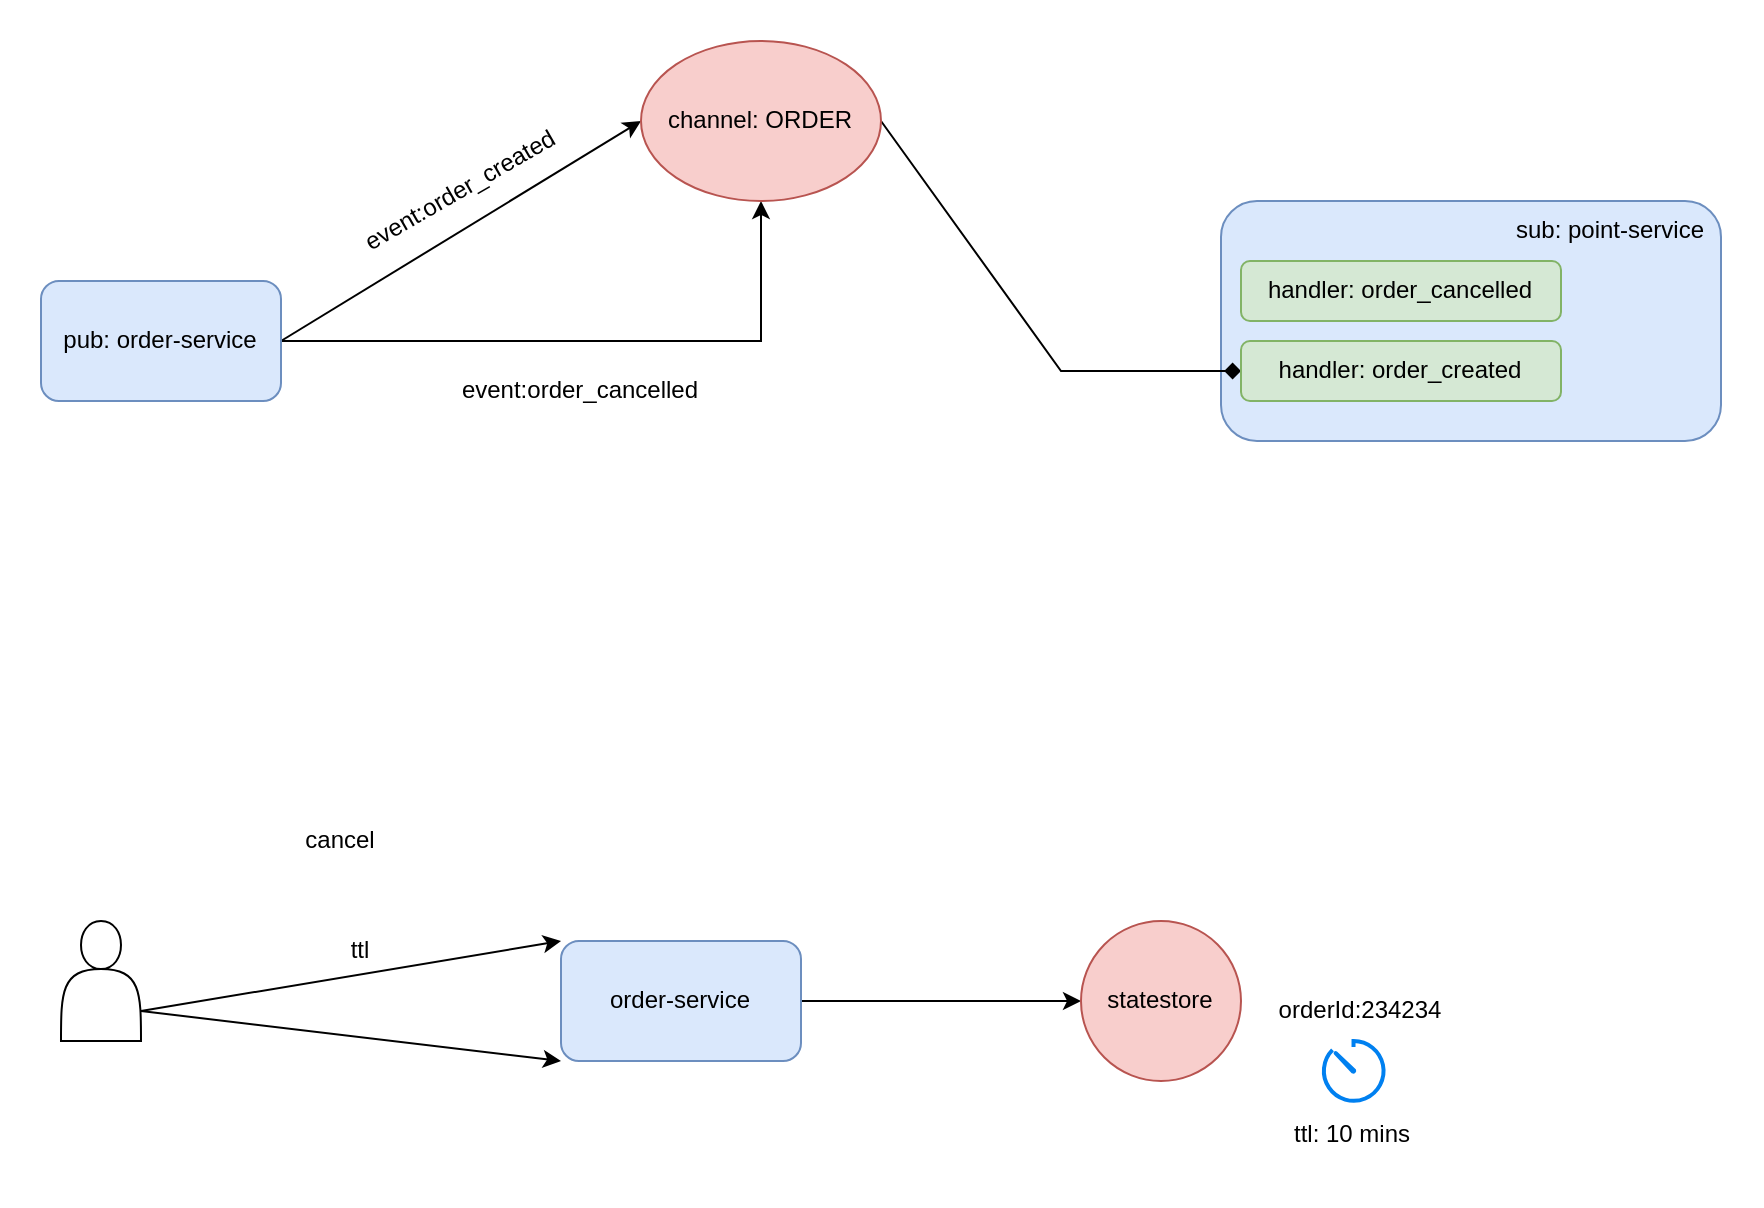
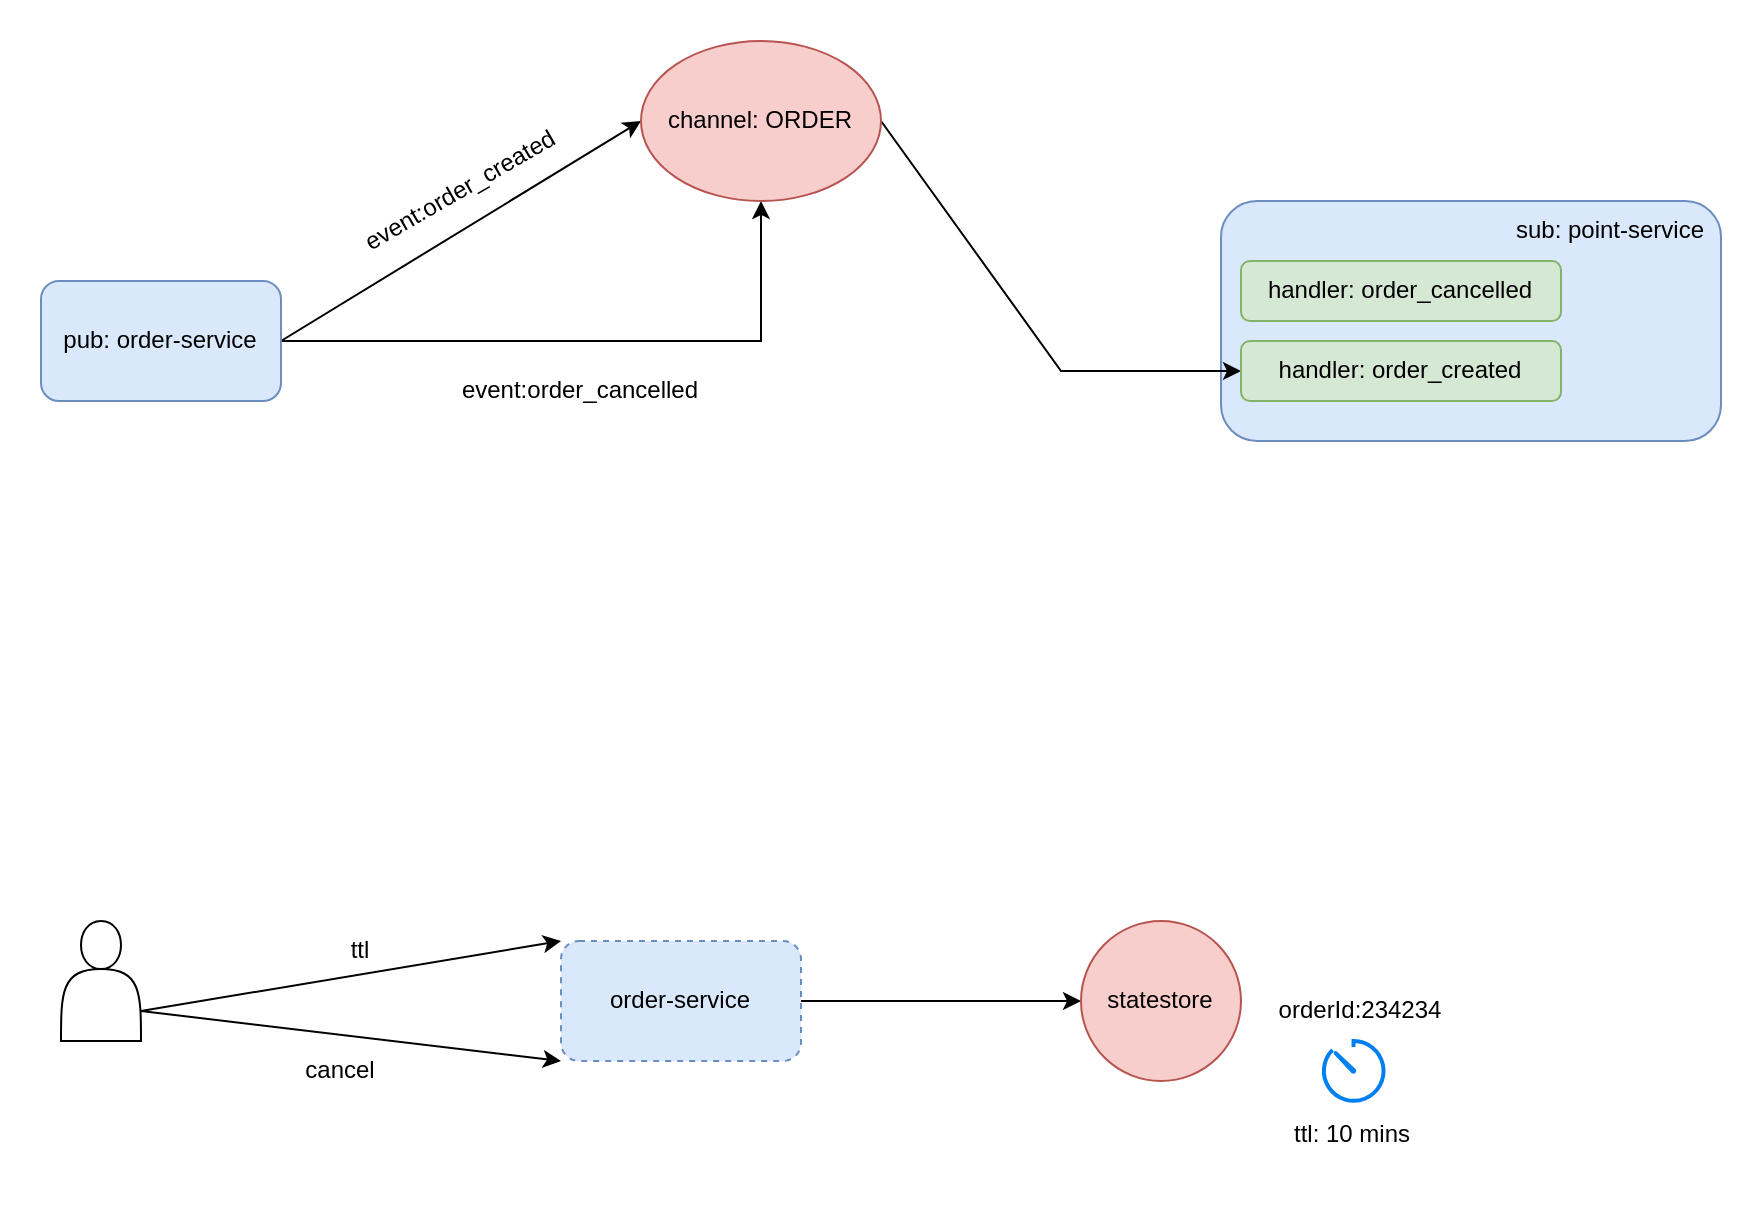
(1224, 371) -> (1225, 371)
(341, 841) -> (341, 1071)
(681, 1001) -> (681, 1001)
